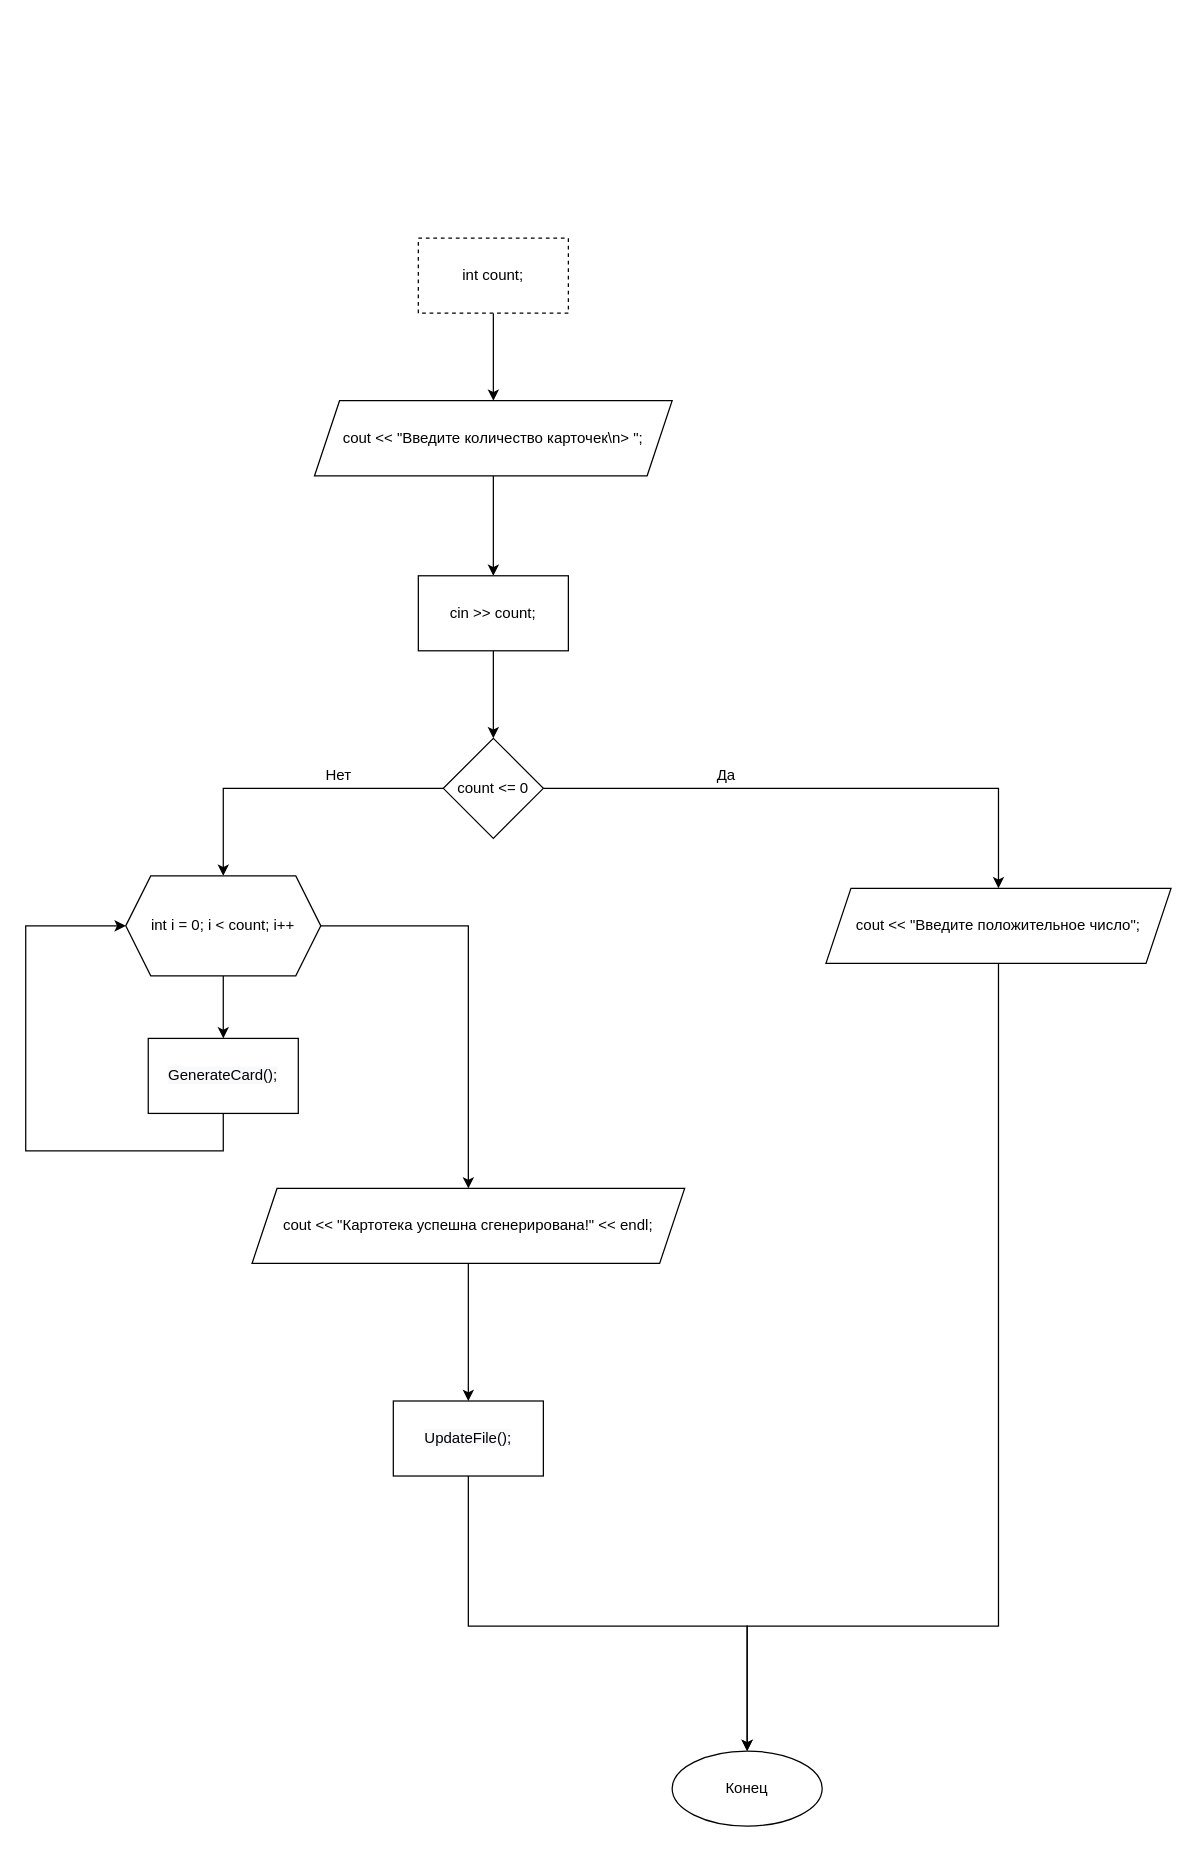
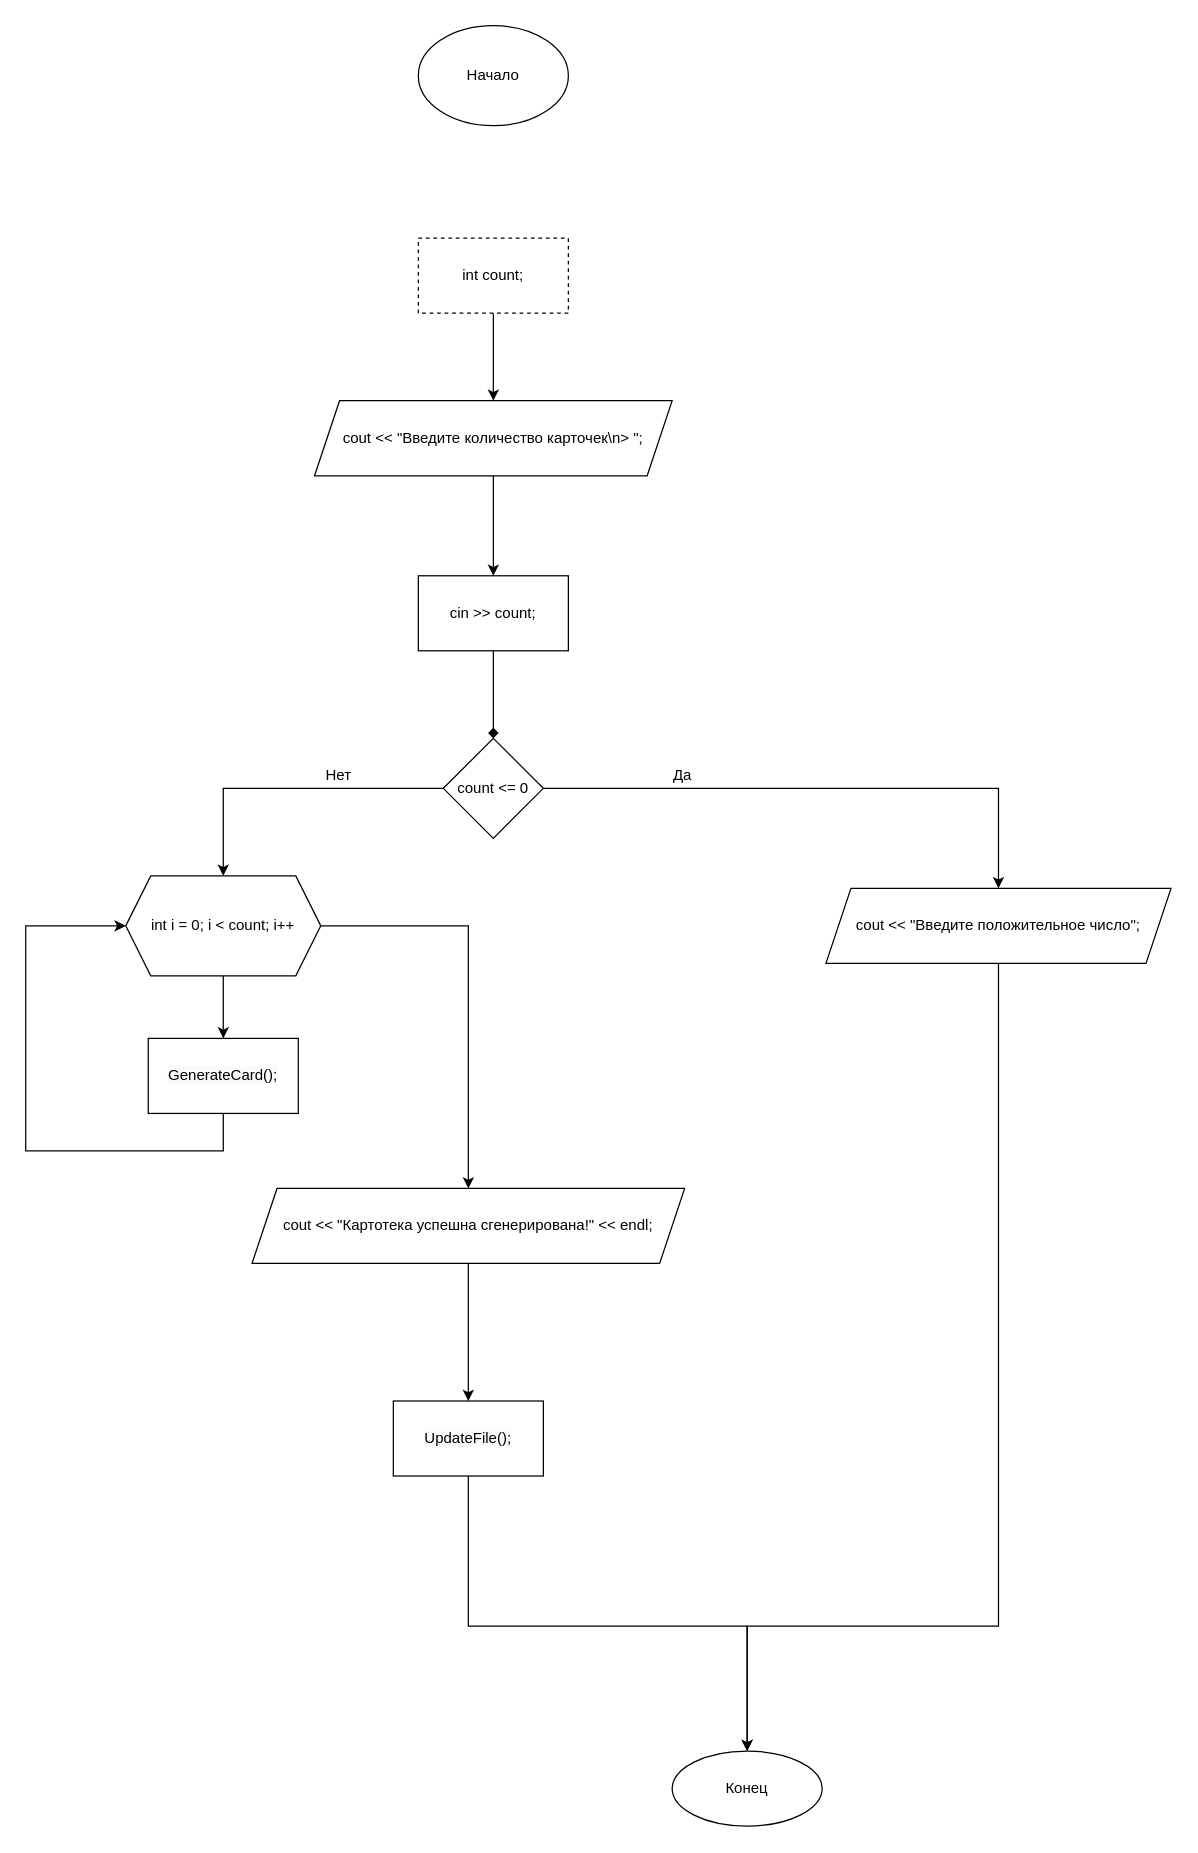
none -> (493, 76)
(493, 728) -> (493, 727)
(726, 776) -> (682, 776)
